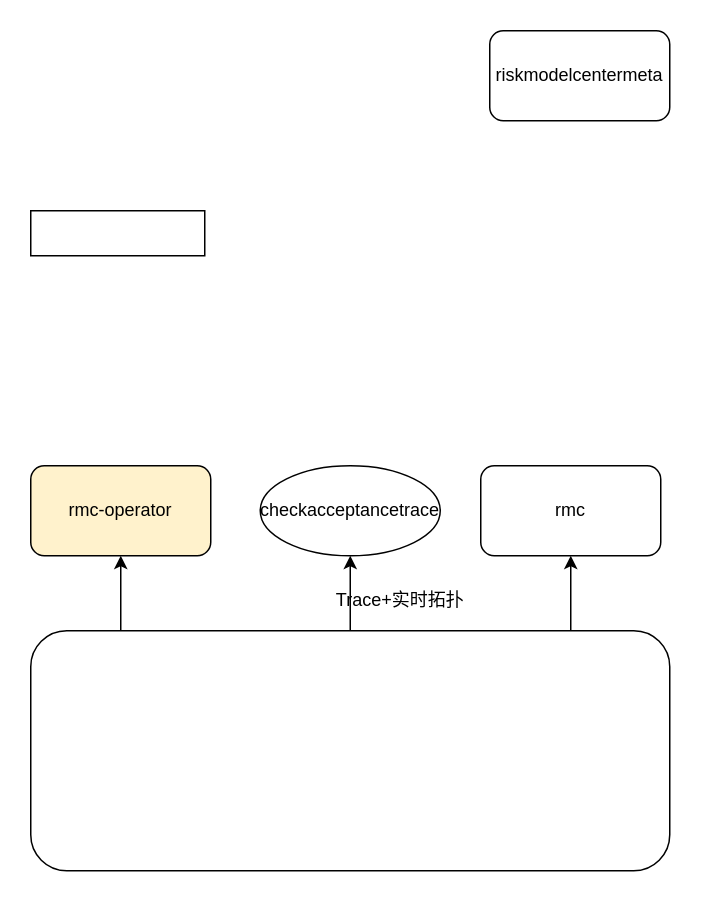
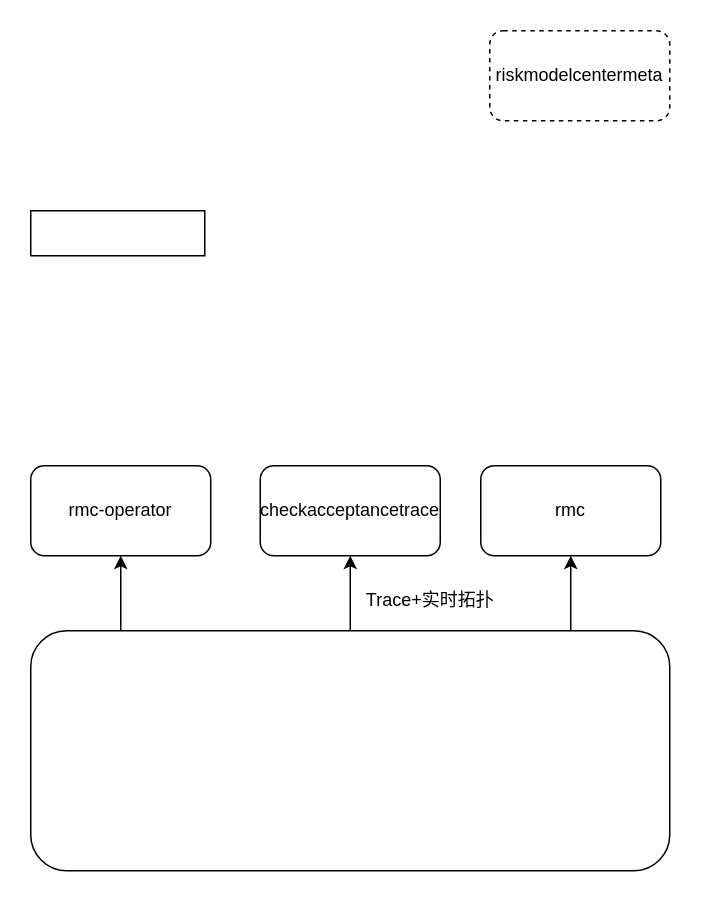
(580, 76) -> (580, 76)
(121, 511) -> (121, 511)
(350, 511) -> (350, 511)
(400, 601) -> (430, 601)
